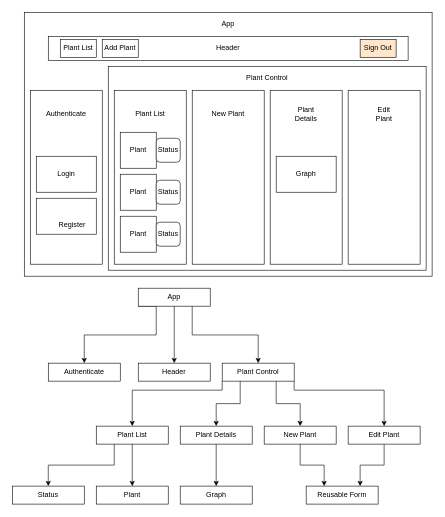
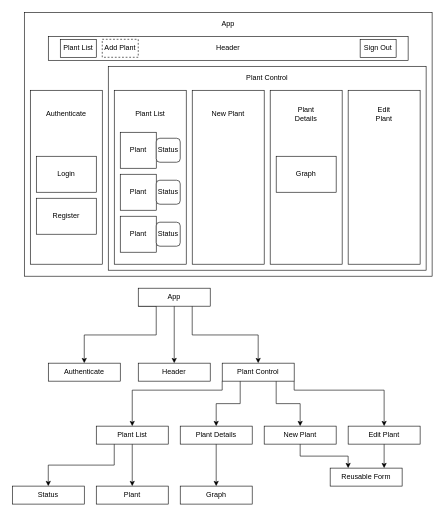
(120, 48) -> (120, 48)
(378, 48) -> (378, 48)
(72, 225) -> (66, 216)
(342, 495) -> (366, 477)
